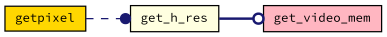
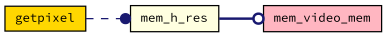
(175, 19) -> (175, 19)
(323, 19) -> (323, 19)
